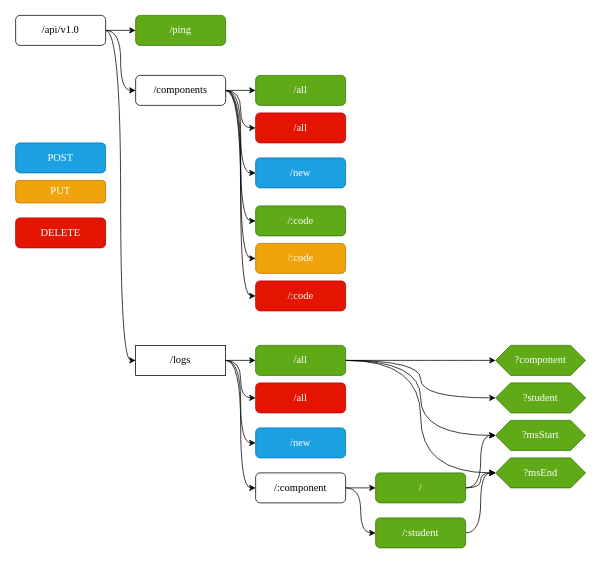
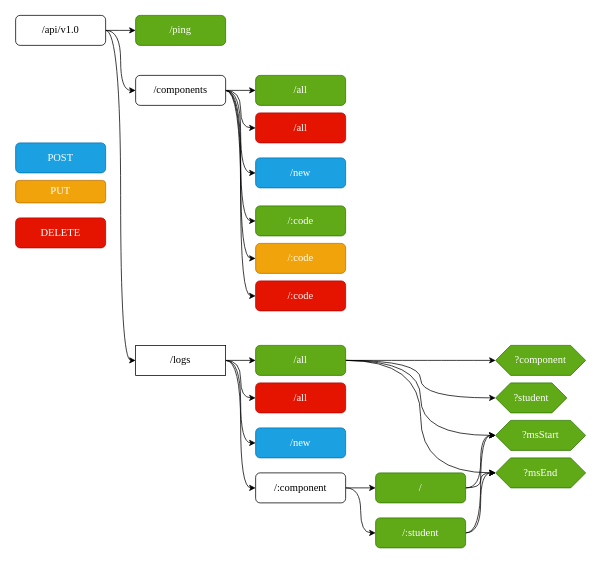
(540, 398) -> (531, 398)
none -> (483, 448)
